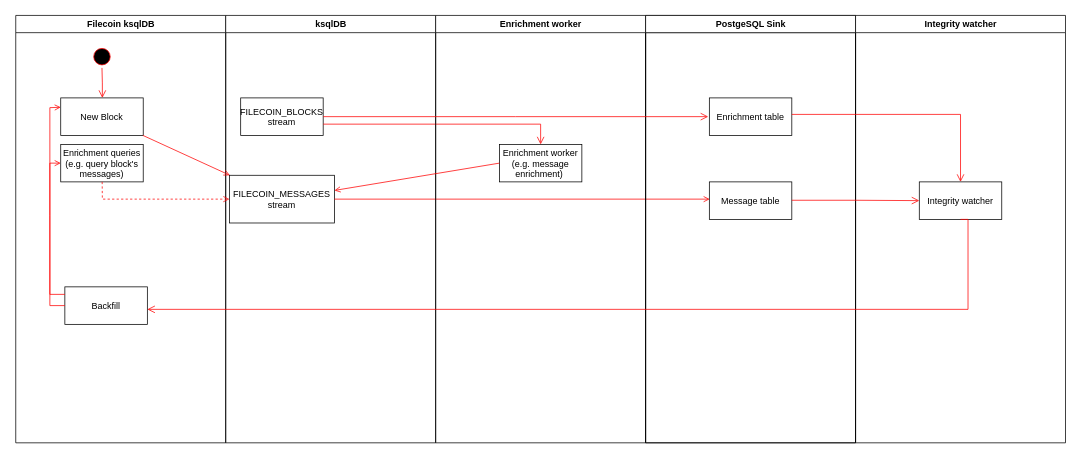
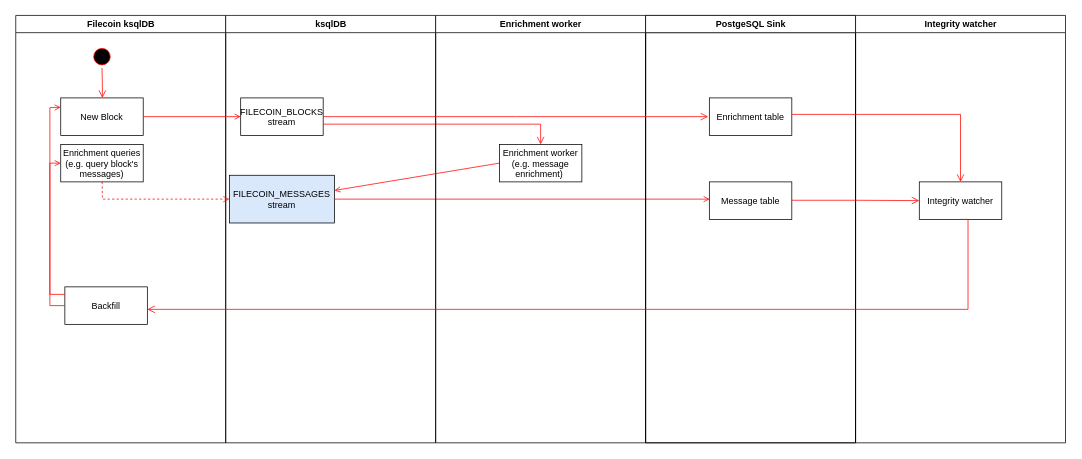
(186, 155) -> (191, 117)
(282, 199) -> (282, 199)
